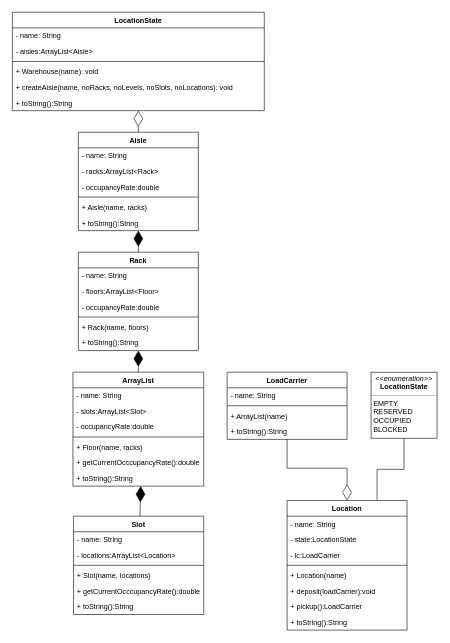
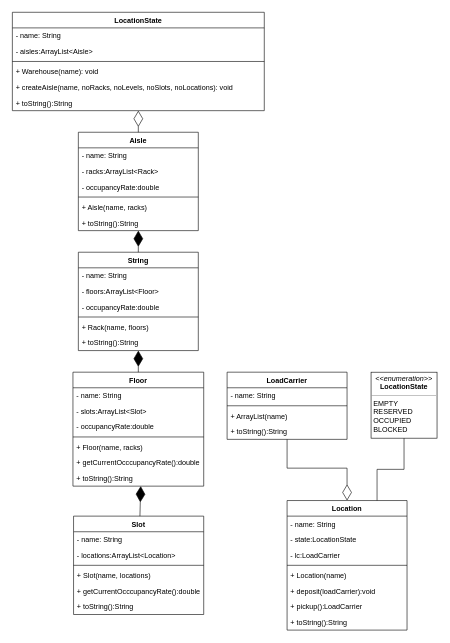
(138, 260) -> (138, 260)
(138, 380) -> (138, 380)
